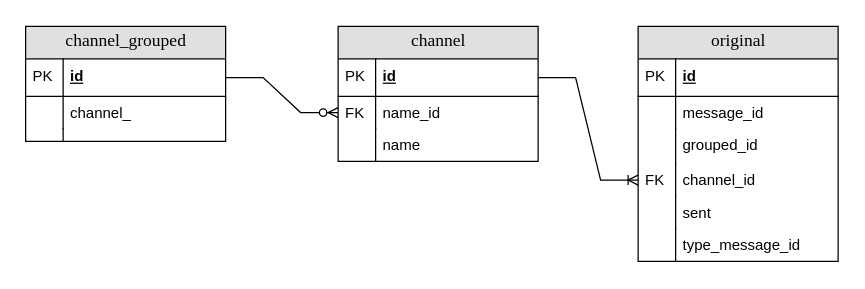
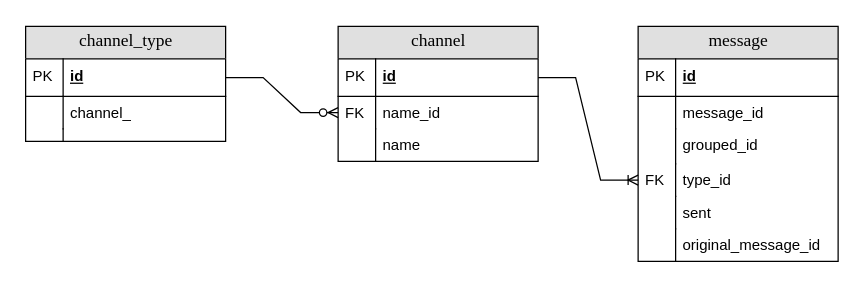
(126, 42) -> (126, 42)
(739, 42) -> (739, 42)
(721, 181) -> (711, 181)
(744, 246) -> (755, 246)
